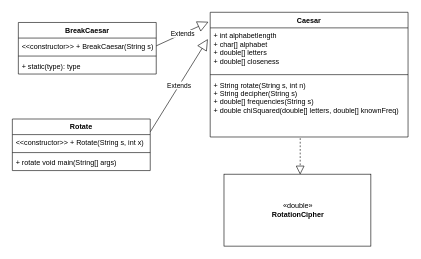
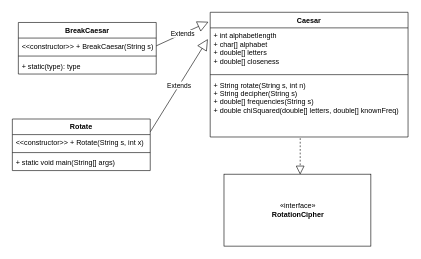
(76, 163) -> (75, 163)
(298, 210) -> (298, 210)
